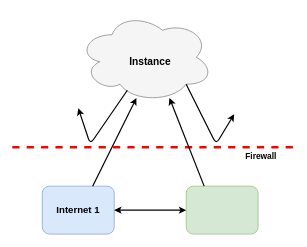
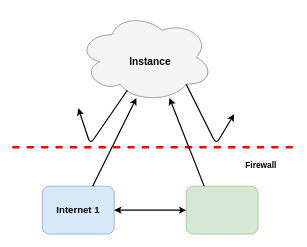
(261, 156) -> (261, 165)
